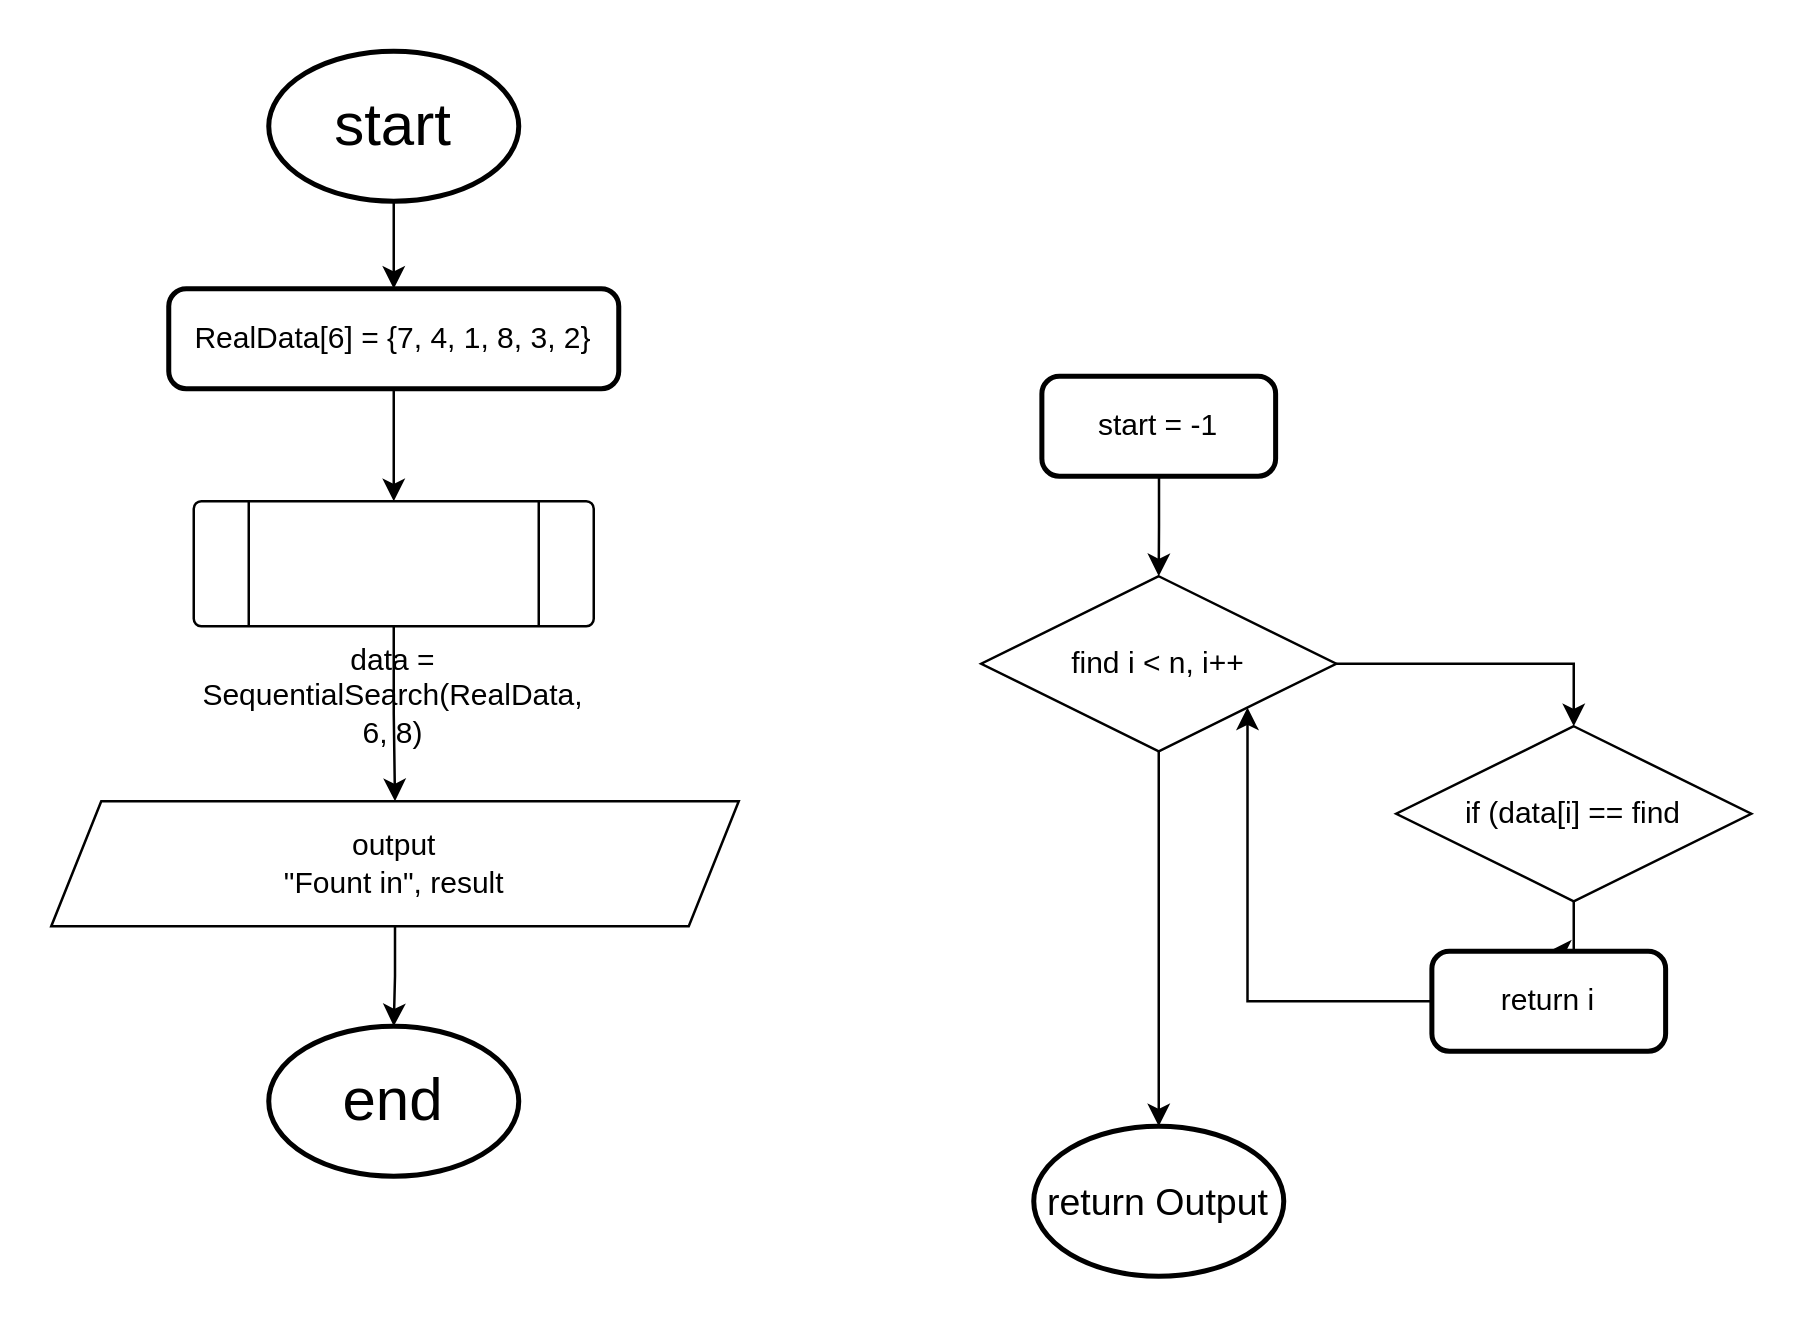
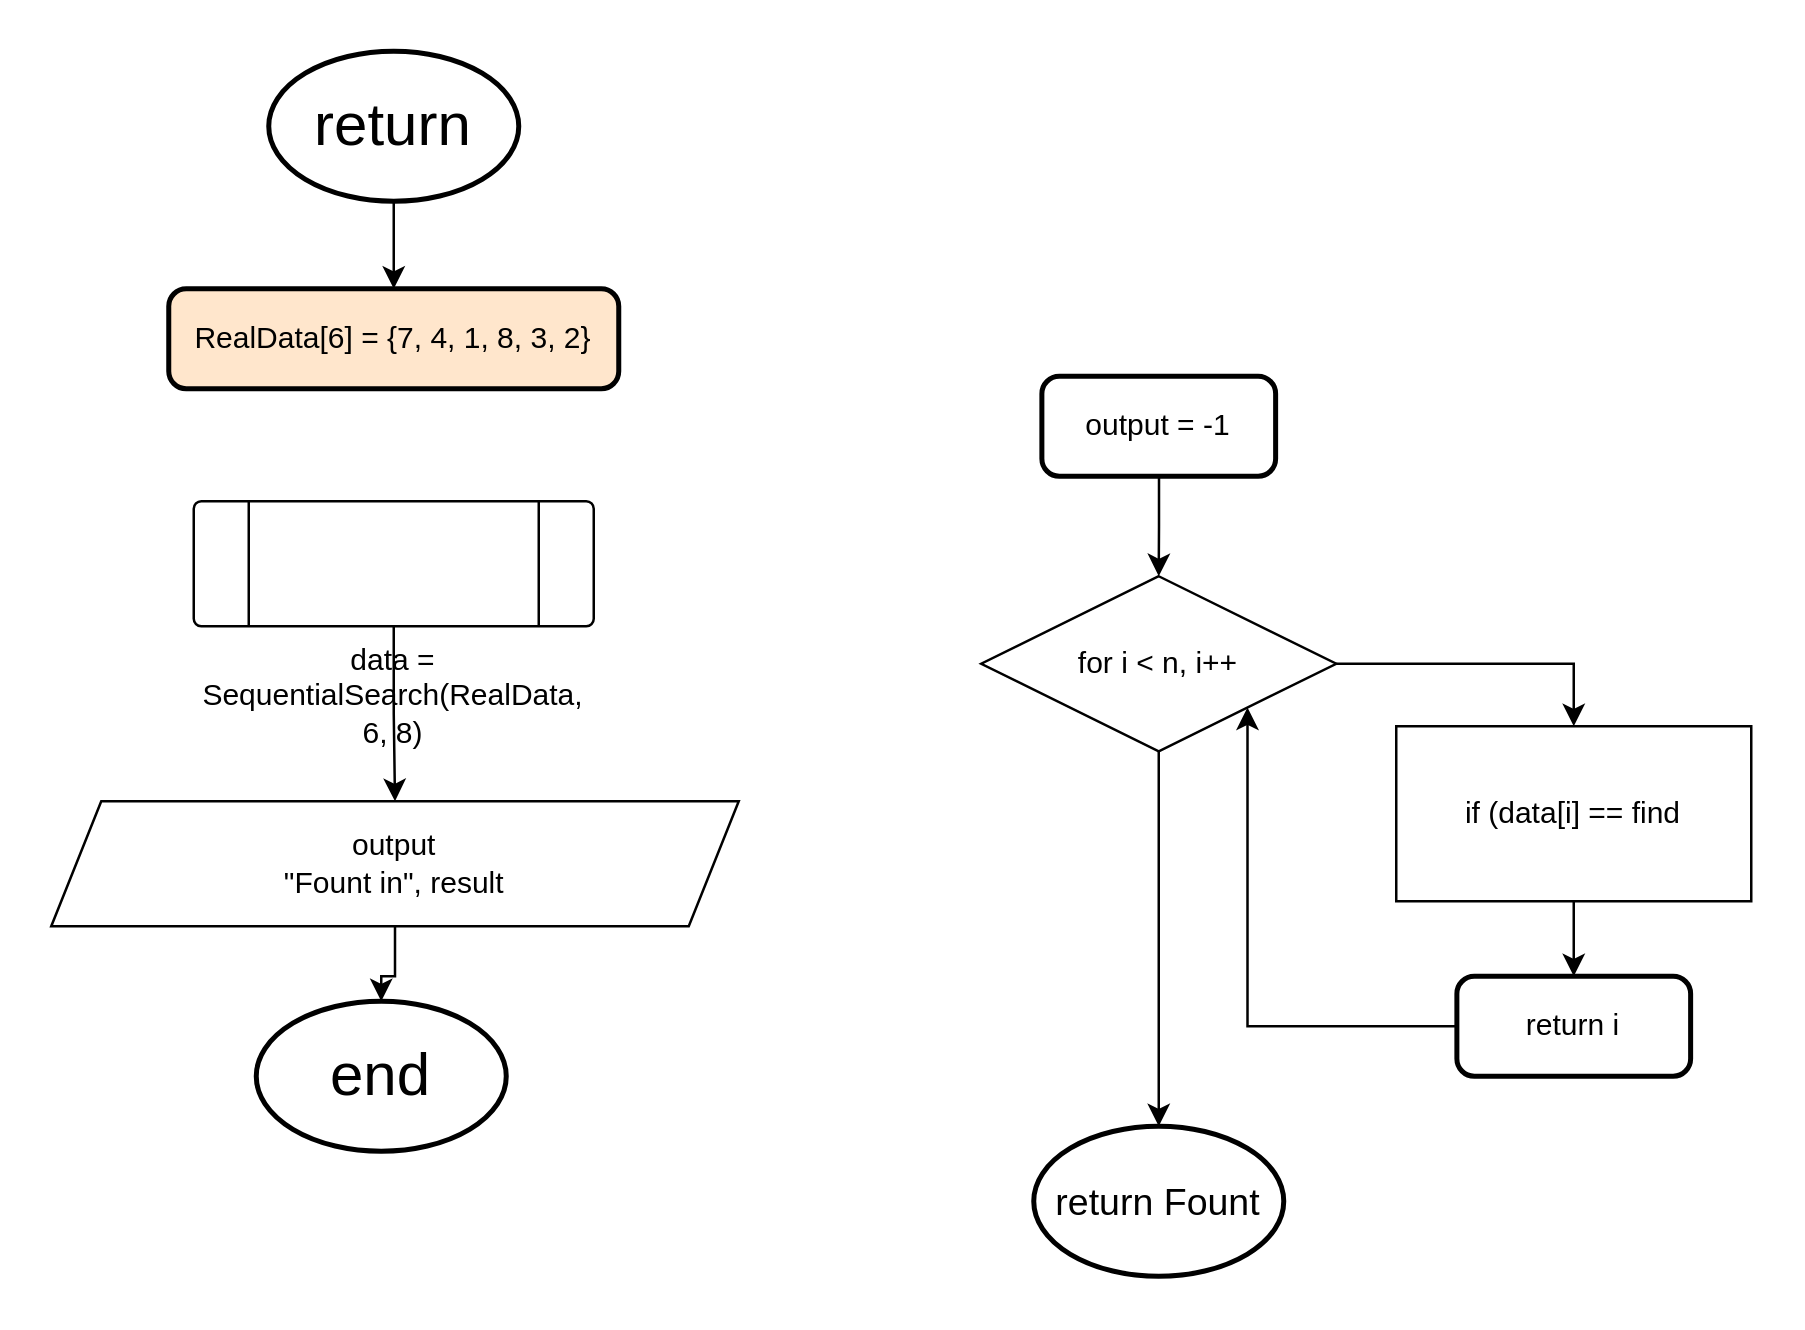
(394, 126) -> (394, 126)
(394, 339) -> (394, 339)
(1159, 426) -> (1159, 426)
(394, 437) -> none
(1159, 664) -> (1159, 664)
(1574, 814) -> (1574, 814)
(1549, 1001) -> (1574, 1026)
(394, 1101) -> (381, 1076)
(1159, 1201) -> (1159, 1201)
